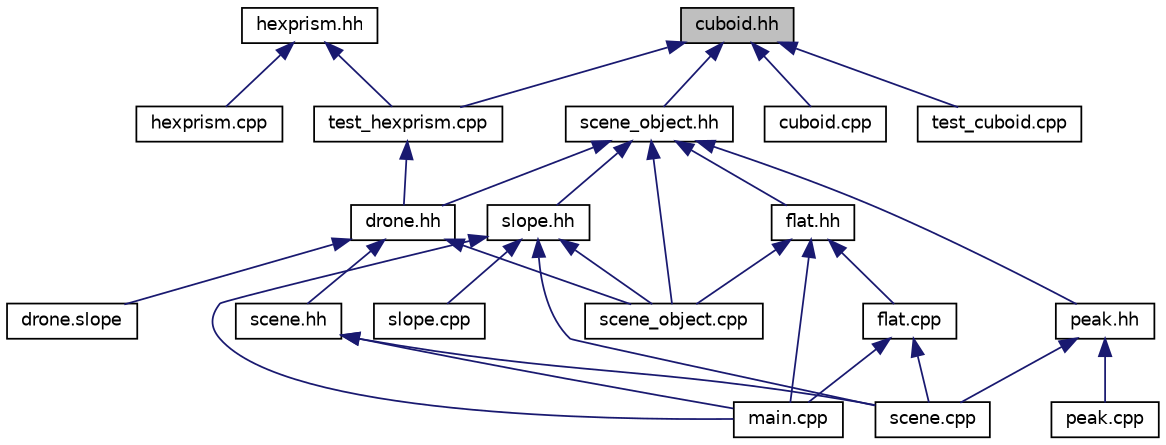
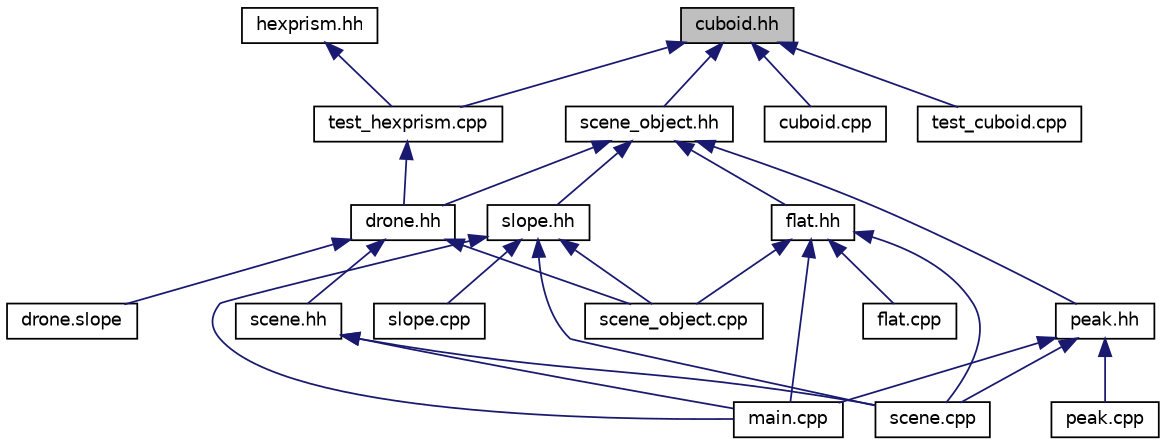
(209, 124) -> none
(663, 231) -> none
(842, 376) -> (938, 373)
(923, 379) -> (969, 298)
